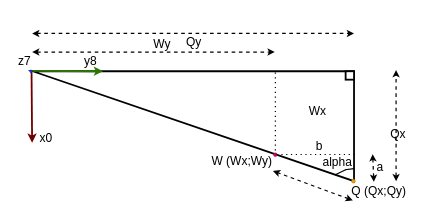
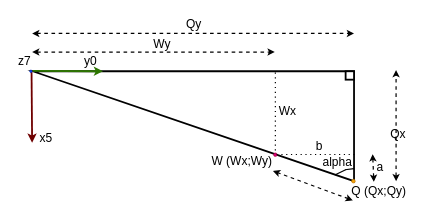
(193, 41) -> (193, 23)
(91, 60) -> (91, 60)
(317, 111) -> (287, 111)
(46, 137) -> (46, 137)
